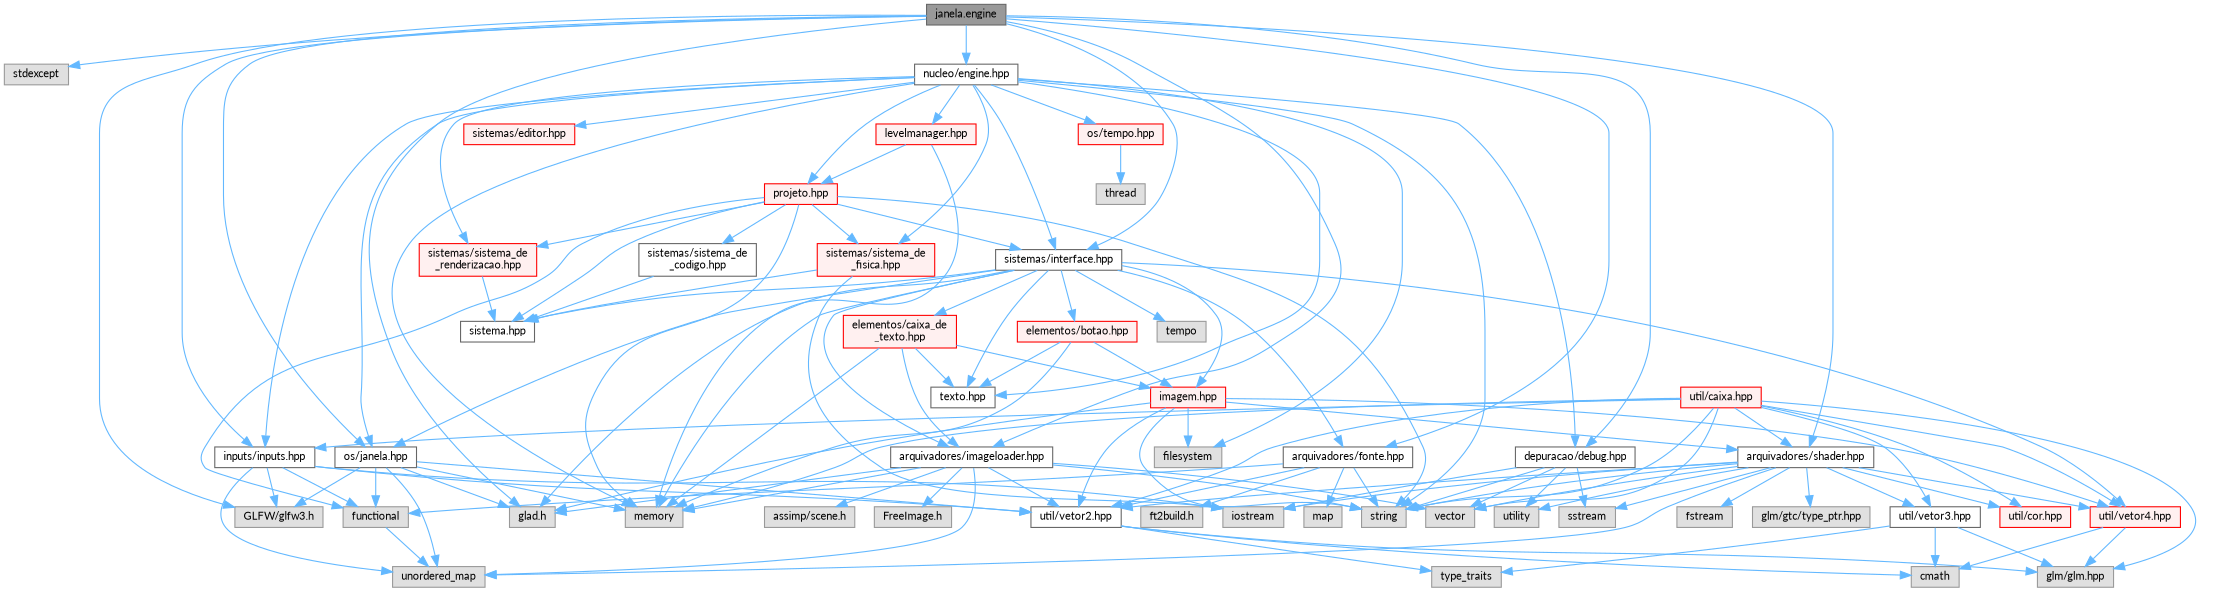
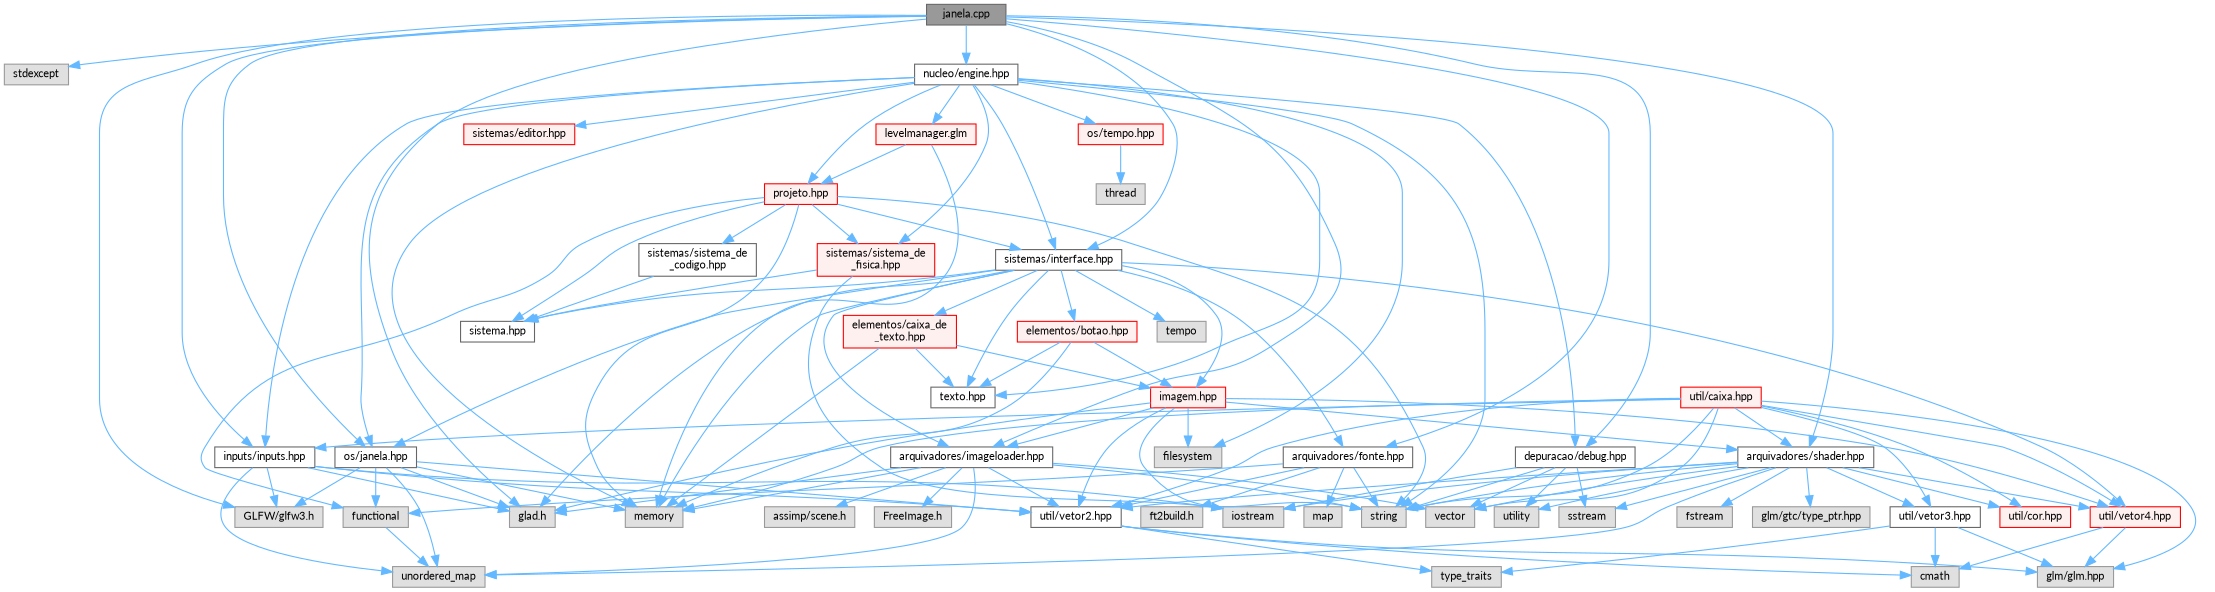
(966, 15) -> (966, 15)
(926, 134) -> (926, 134)
(478, 260) -> none
(917, 399) -> (1072, 430)
(315, 485) -> (394, 486)
